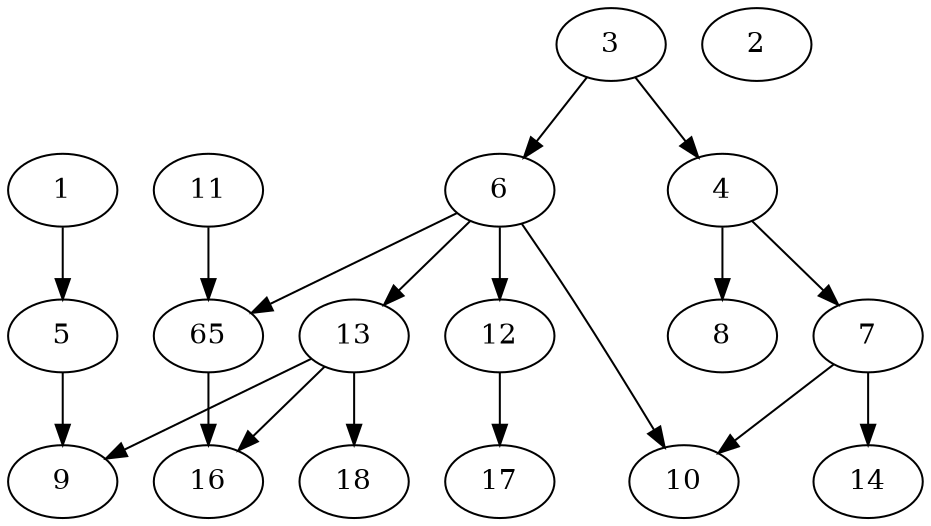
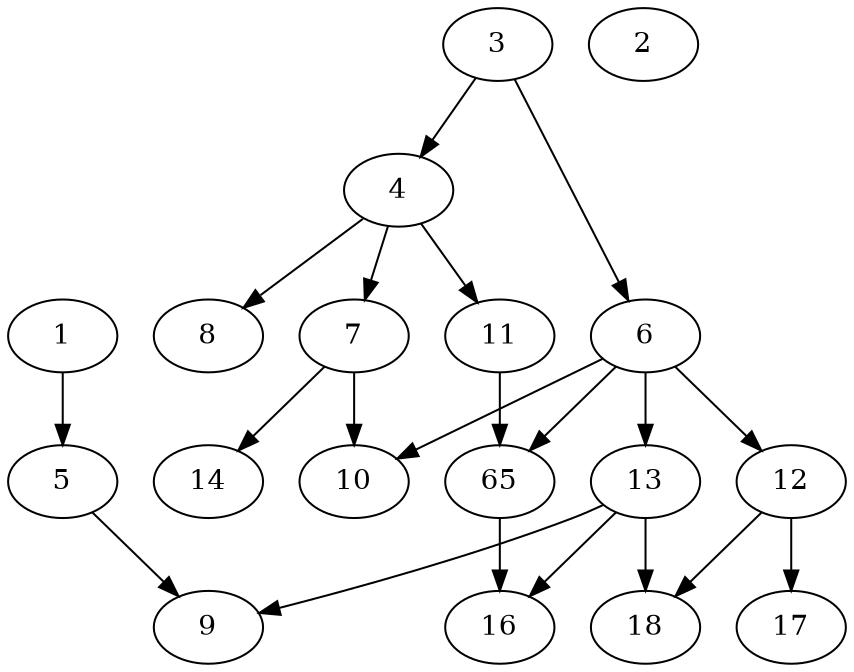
none -> (443, 255)
none -> (726, 547)
